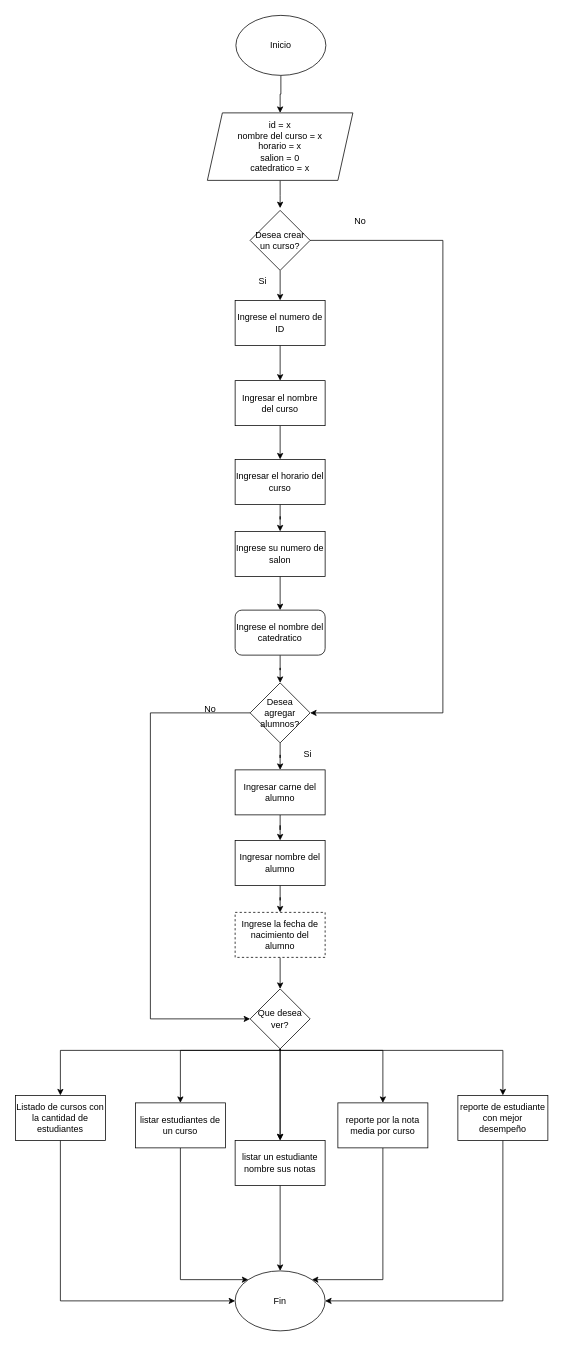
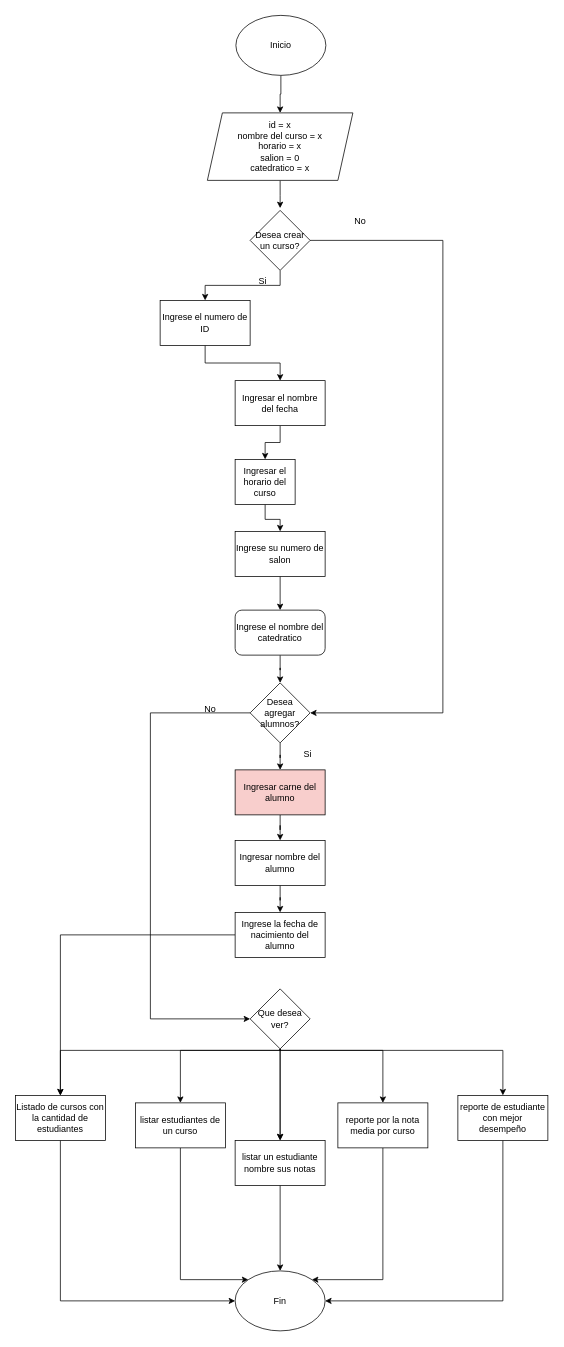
(280, 323) -> (205, 323)
(280, 403) -> (280, 403)
(280, 482) -> (265, 482)
(280, 792) -> (280, 792)
(280, 935) -> (280, 935)
(280, 982) -> (92, 935)
